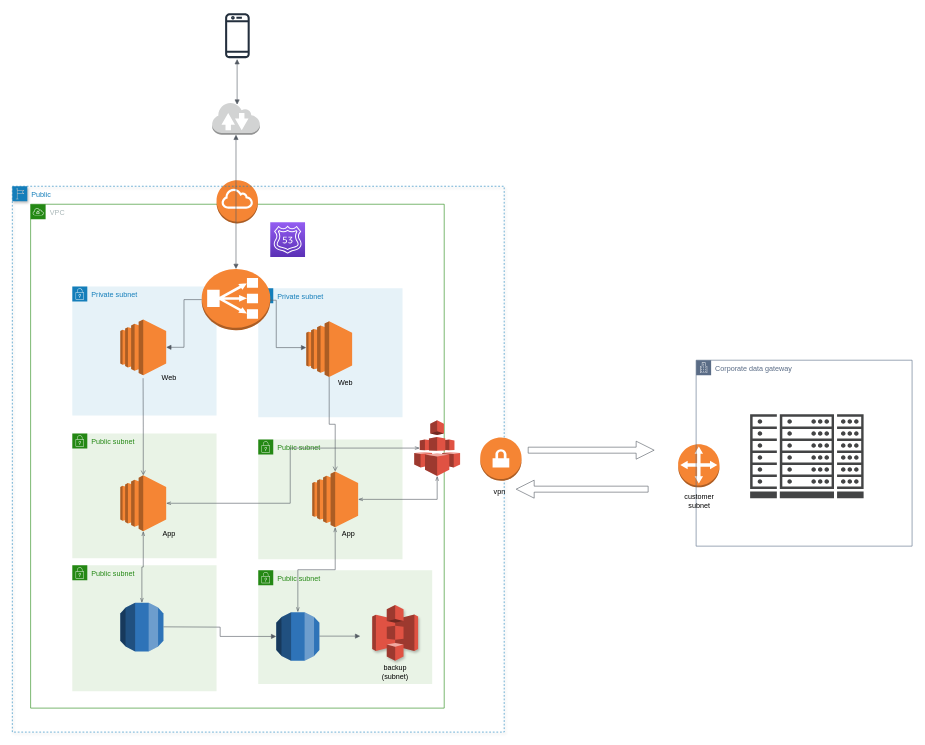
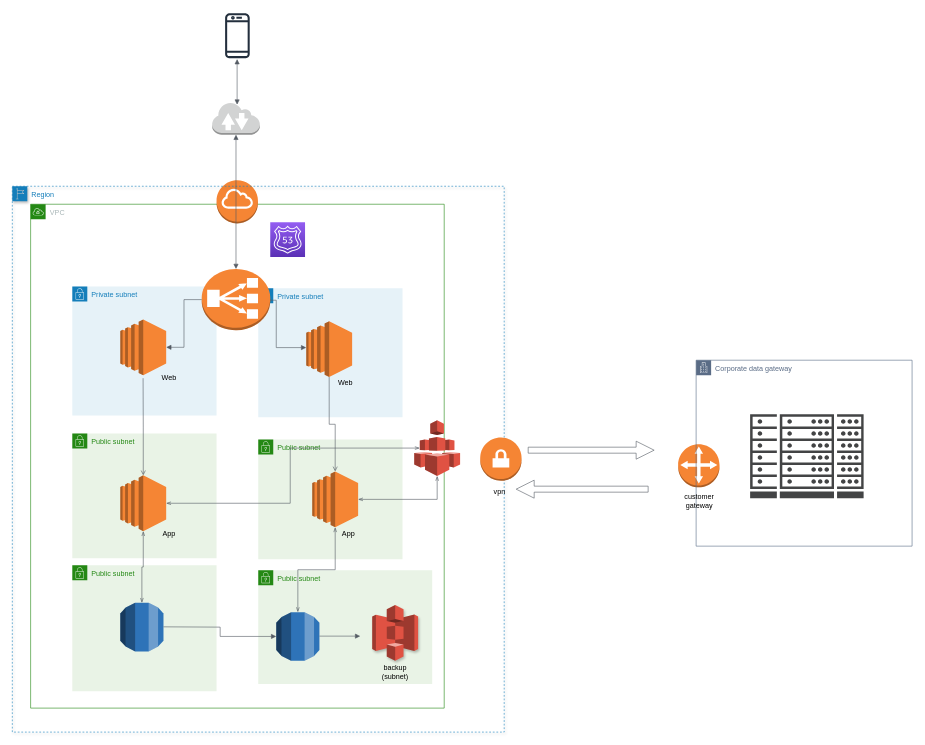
(42, 195) -> (43, 195)
(700, 501) -> (700, 501)
